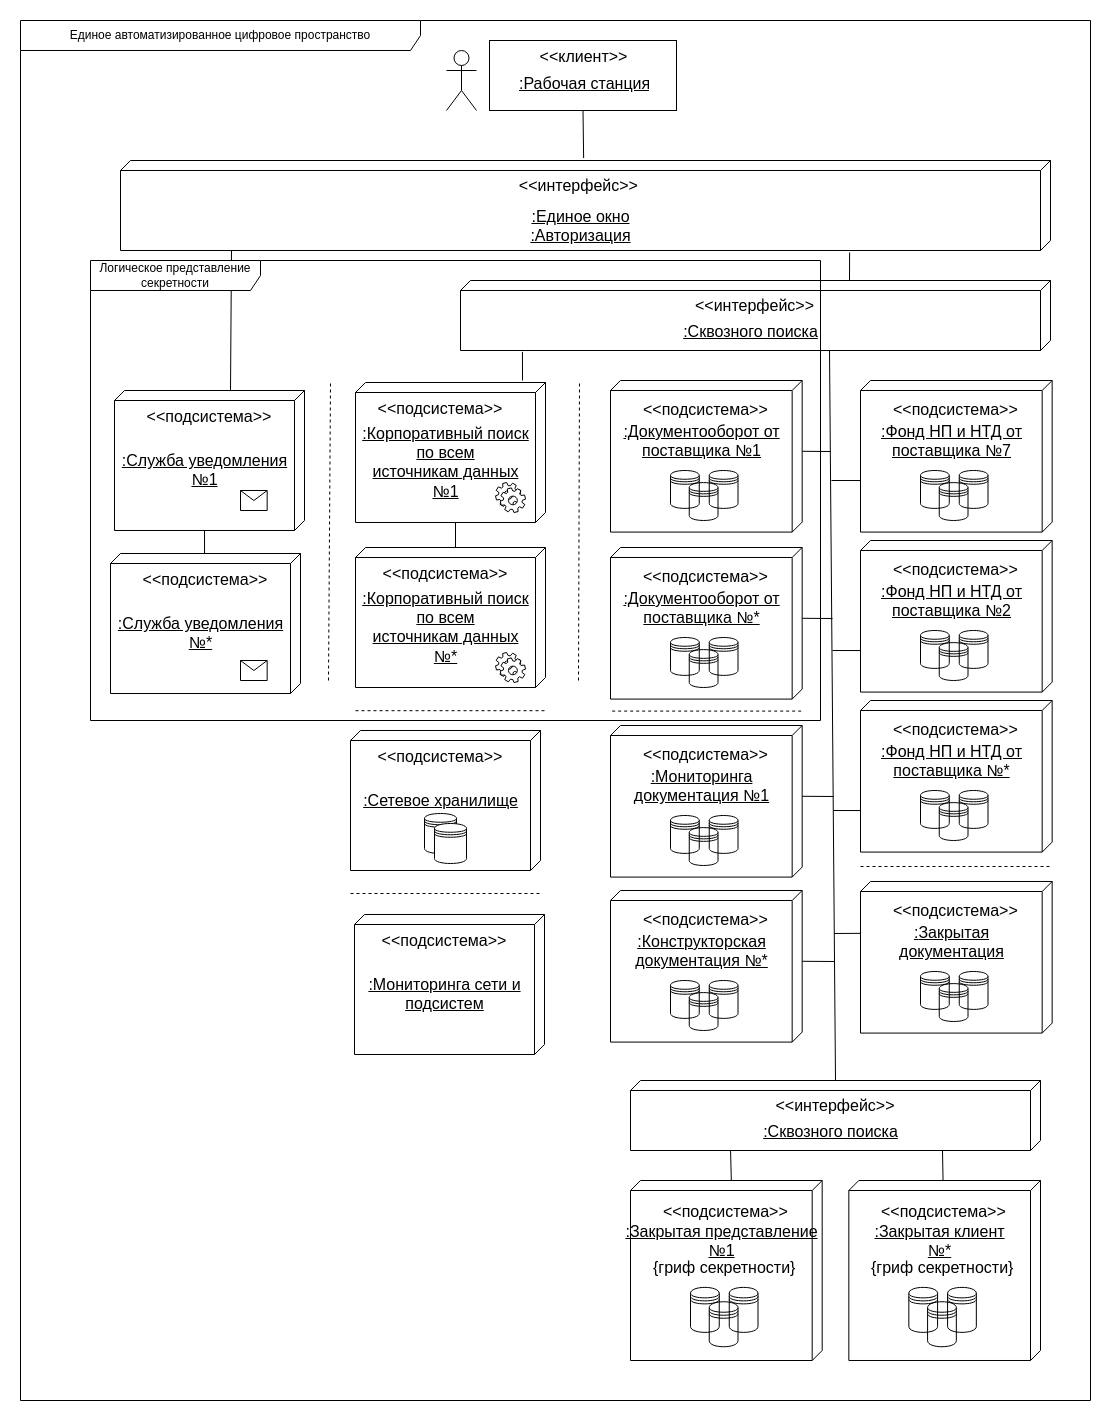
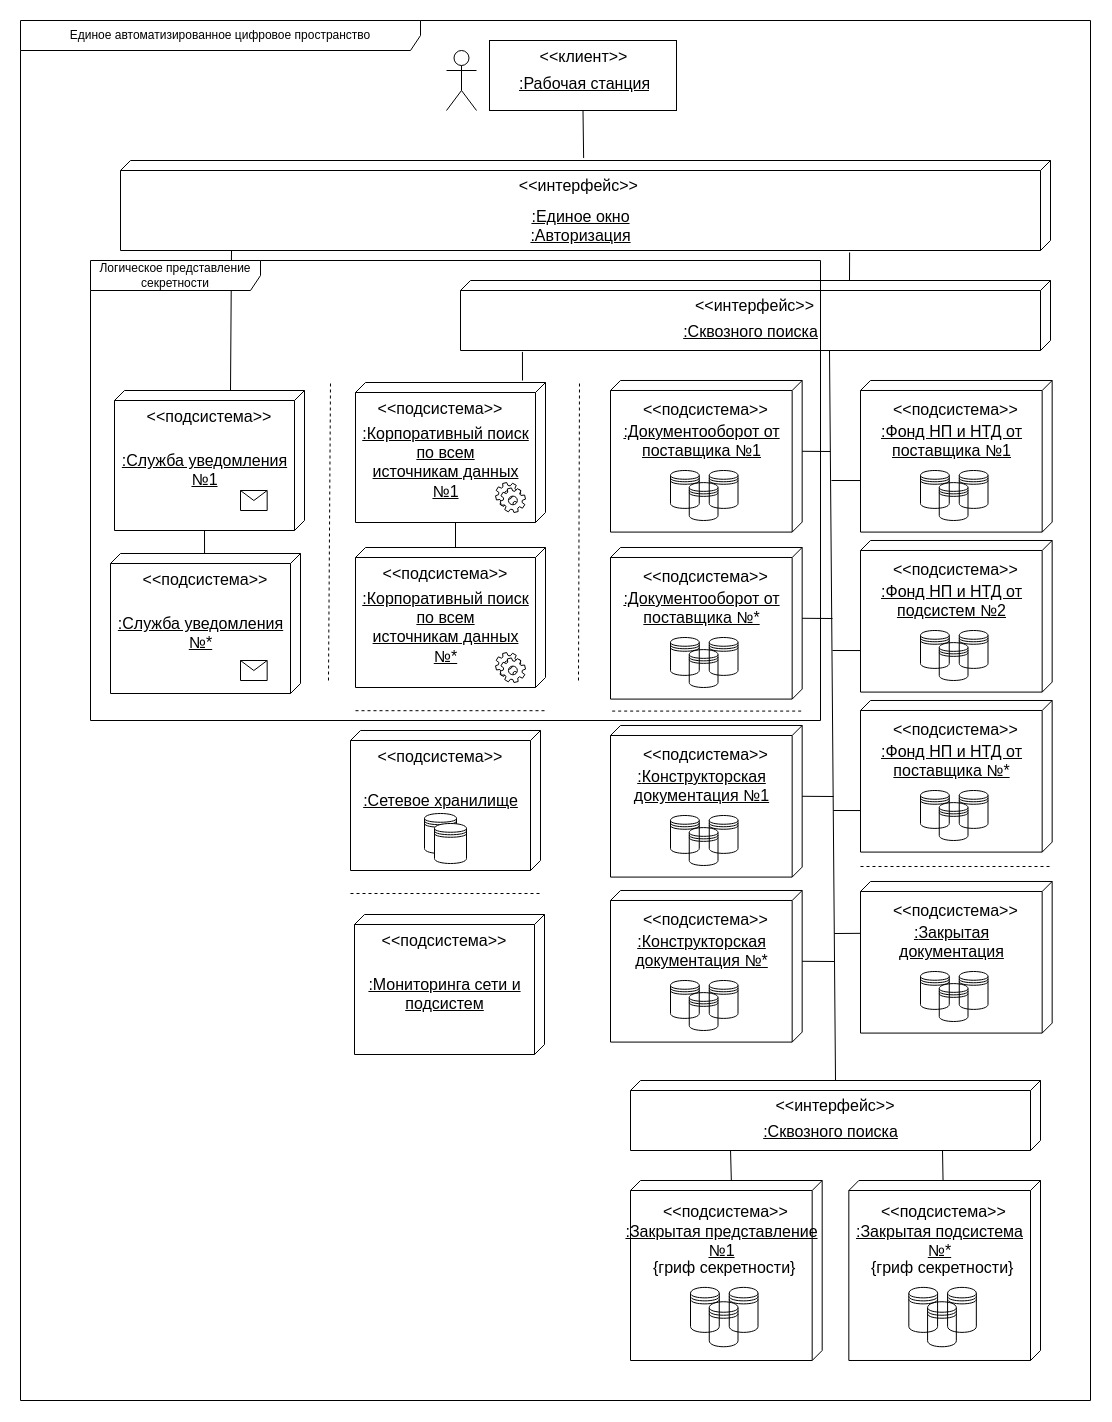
(952, 442) -> (952, 442)
(952, 602) -> (952, 602)
(702, 787) -> (702, 787)
(940, 1242) -> (940, 1242)
